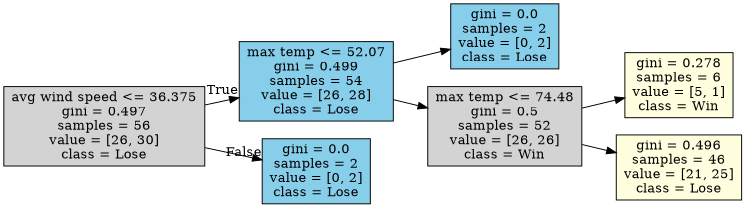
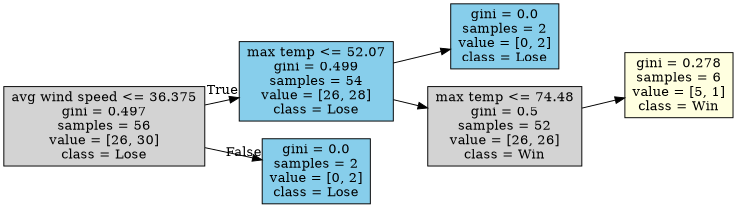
(679, 167) -> none
